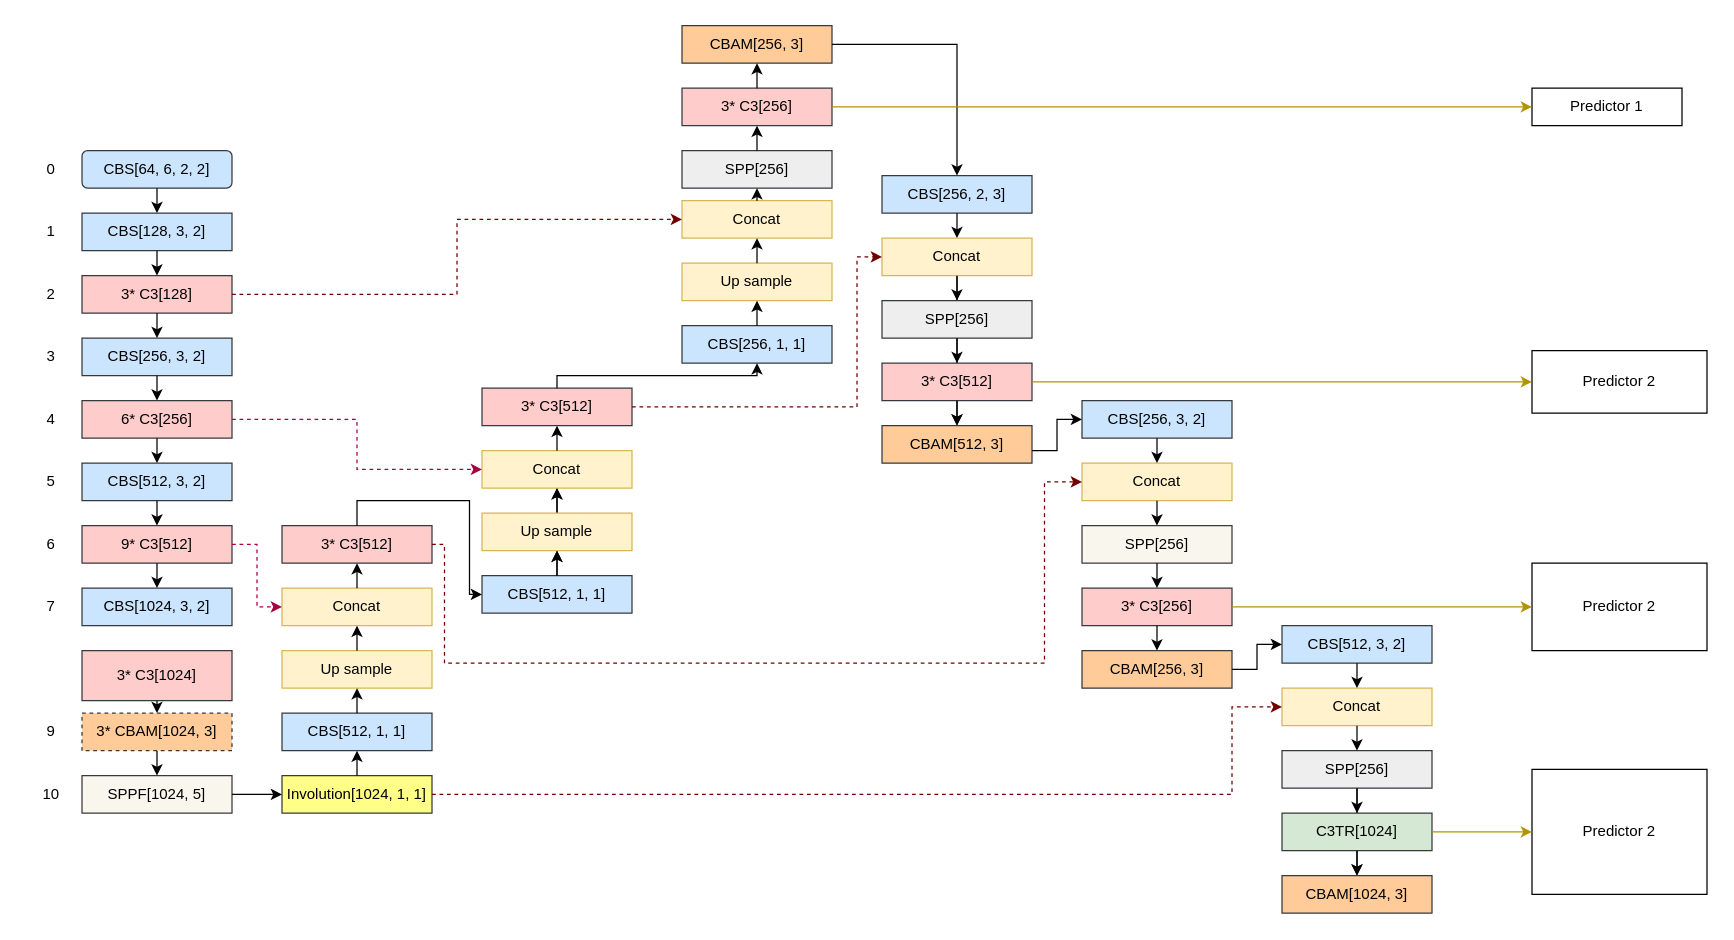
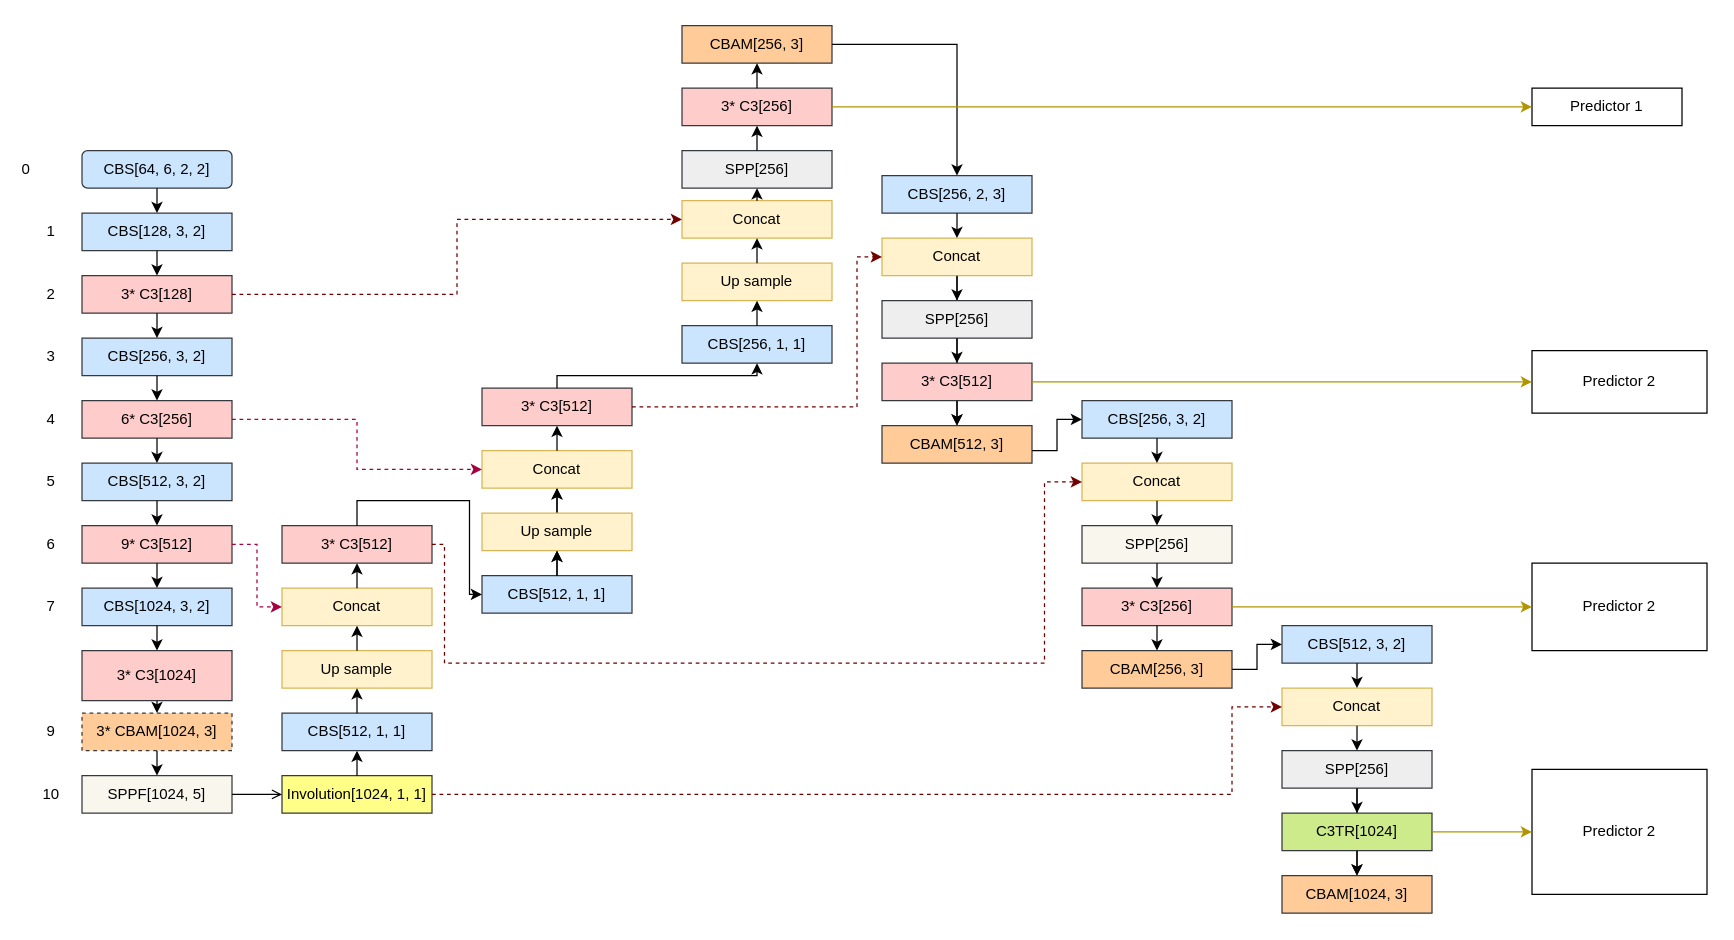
(51, 169) -> (26, 169)
none -> (157, 634)
(272, 794) -> (274, 794)
(1357, 832) -> (1357, 832)
